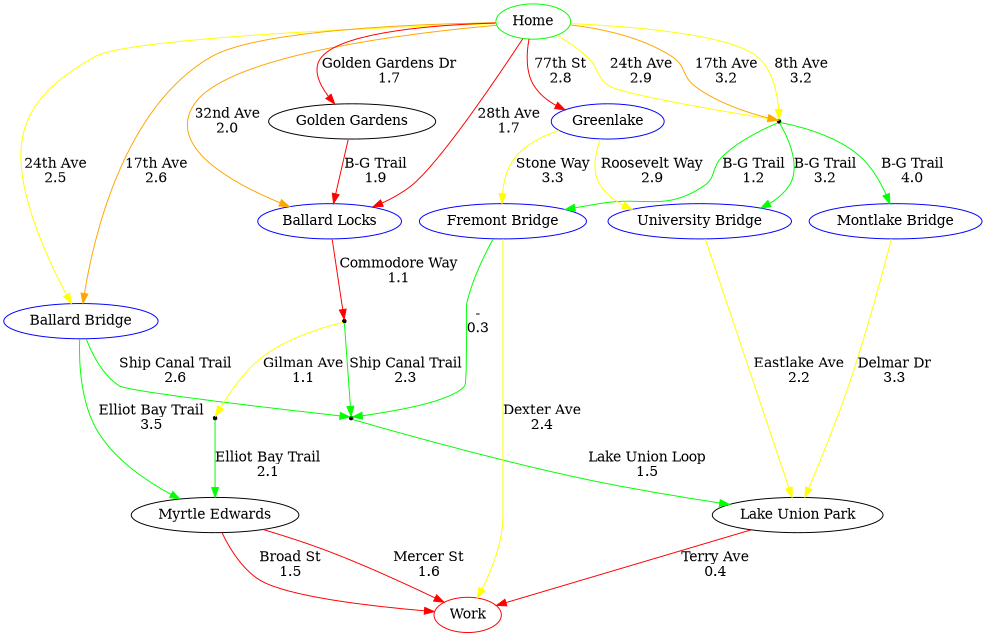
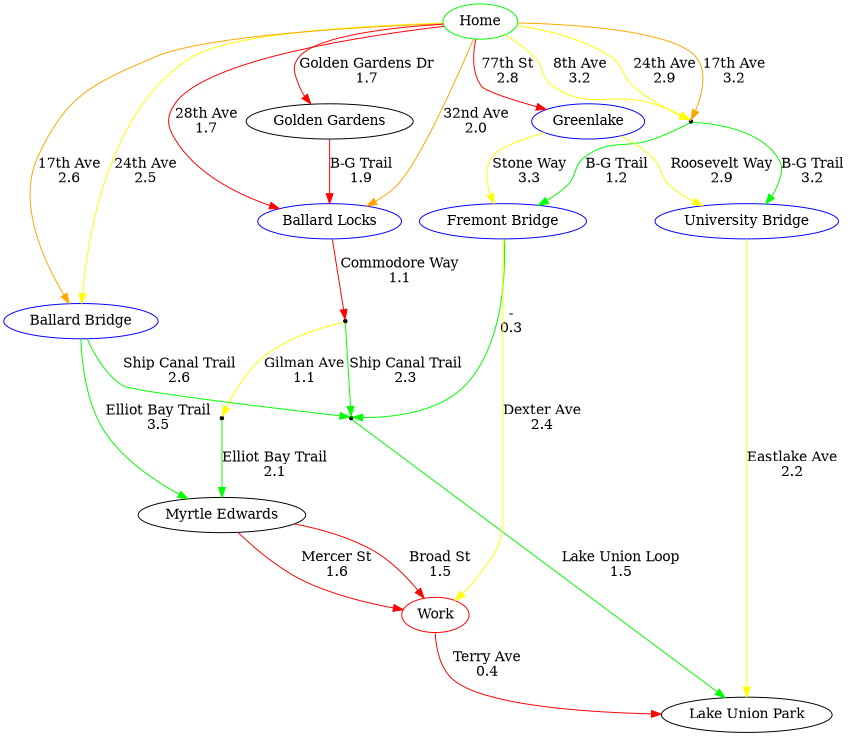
(896, 221) -> none
(629, 566) -> (524, 704)
